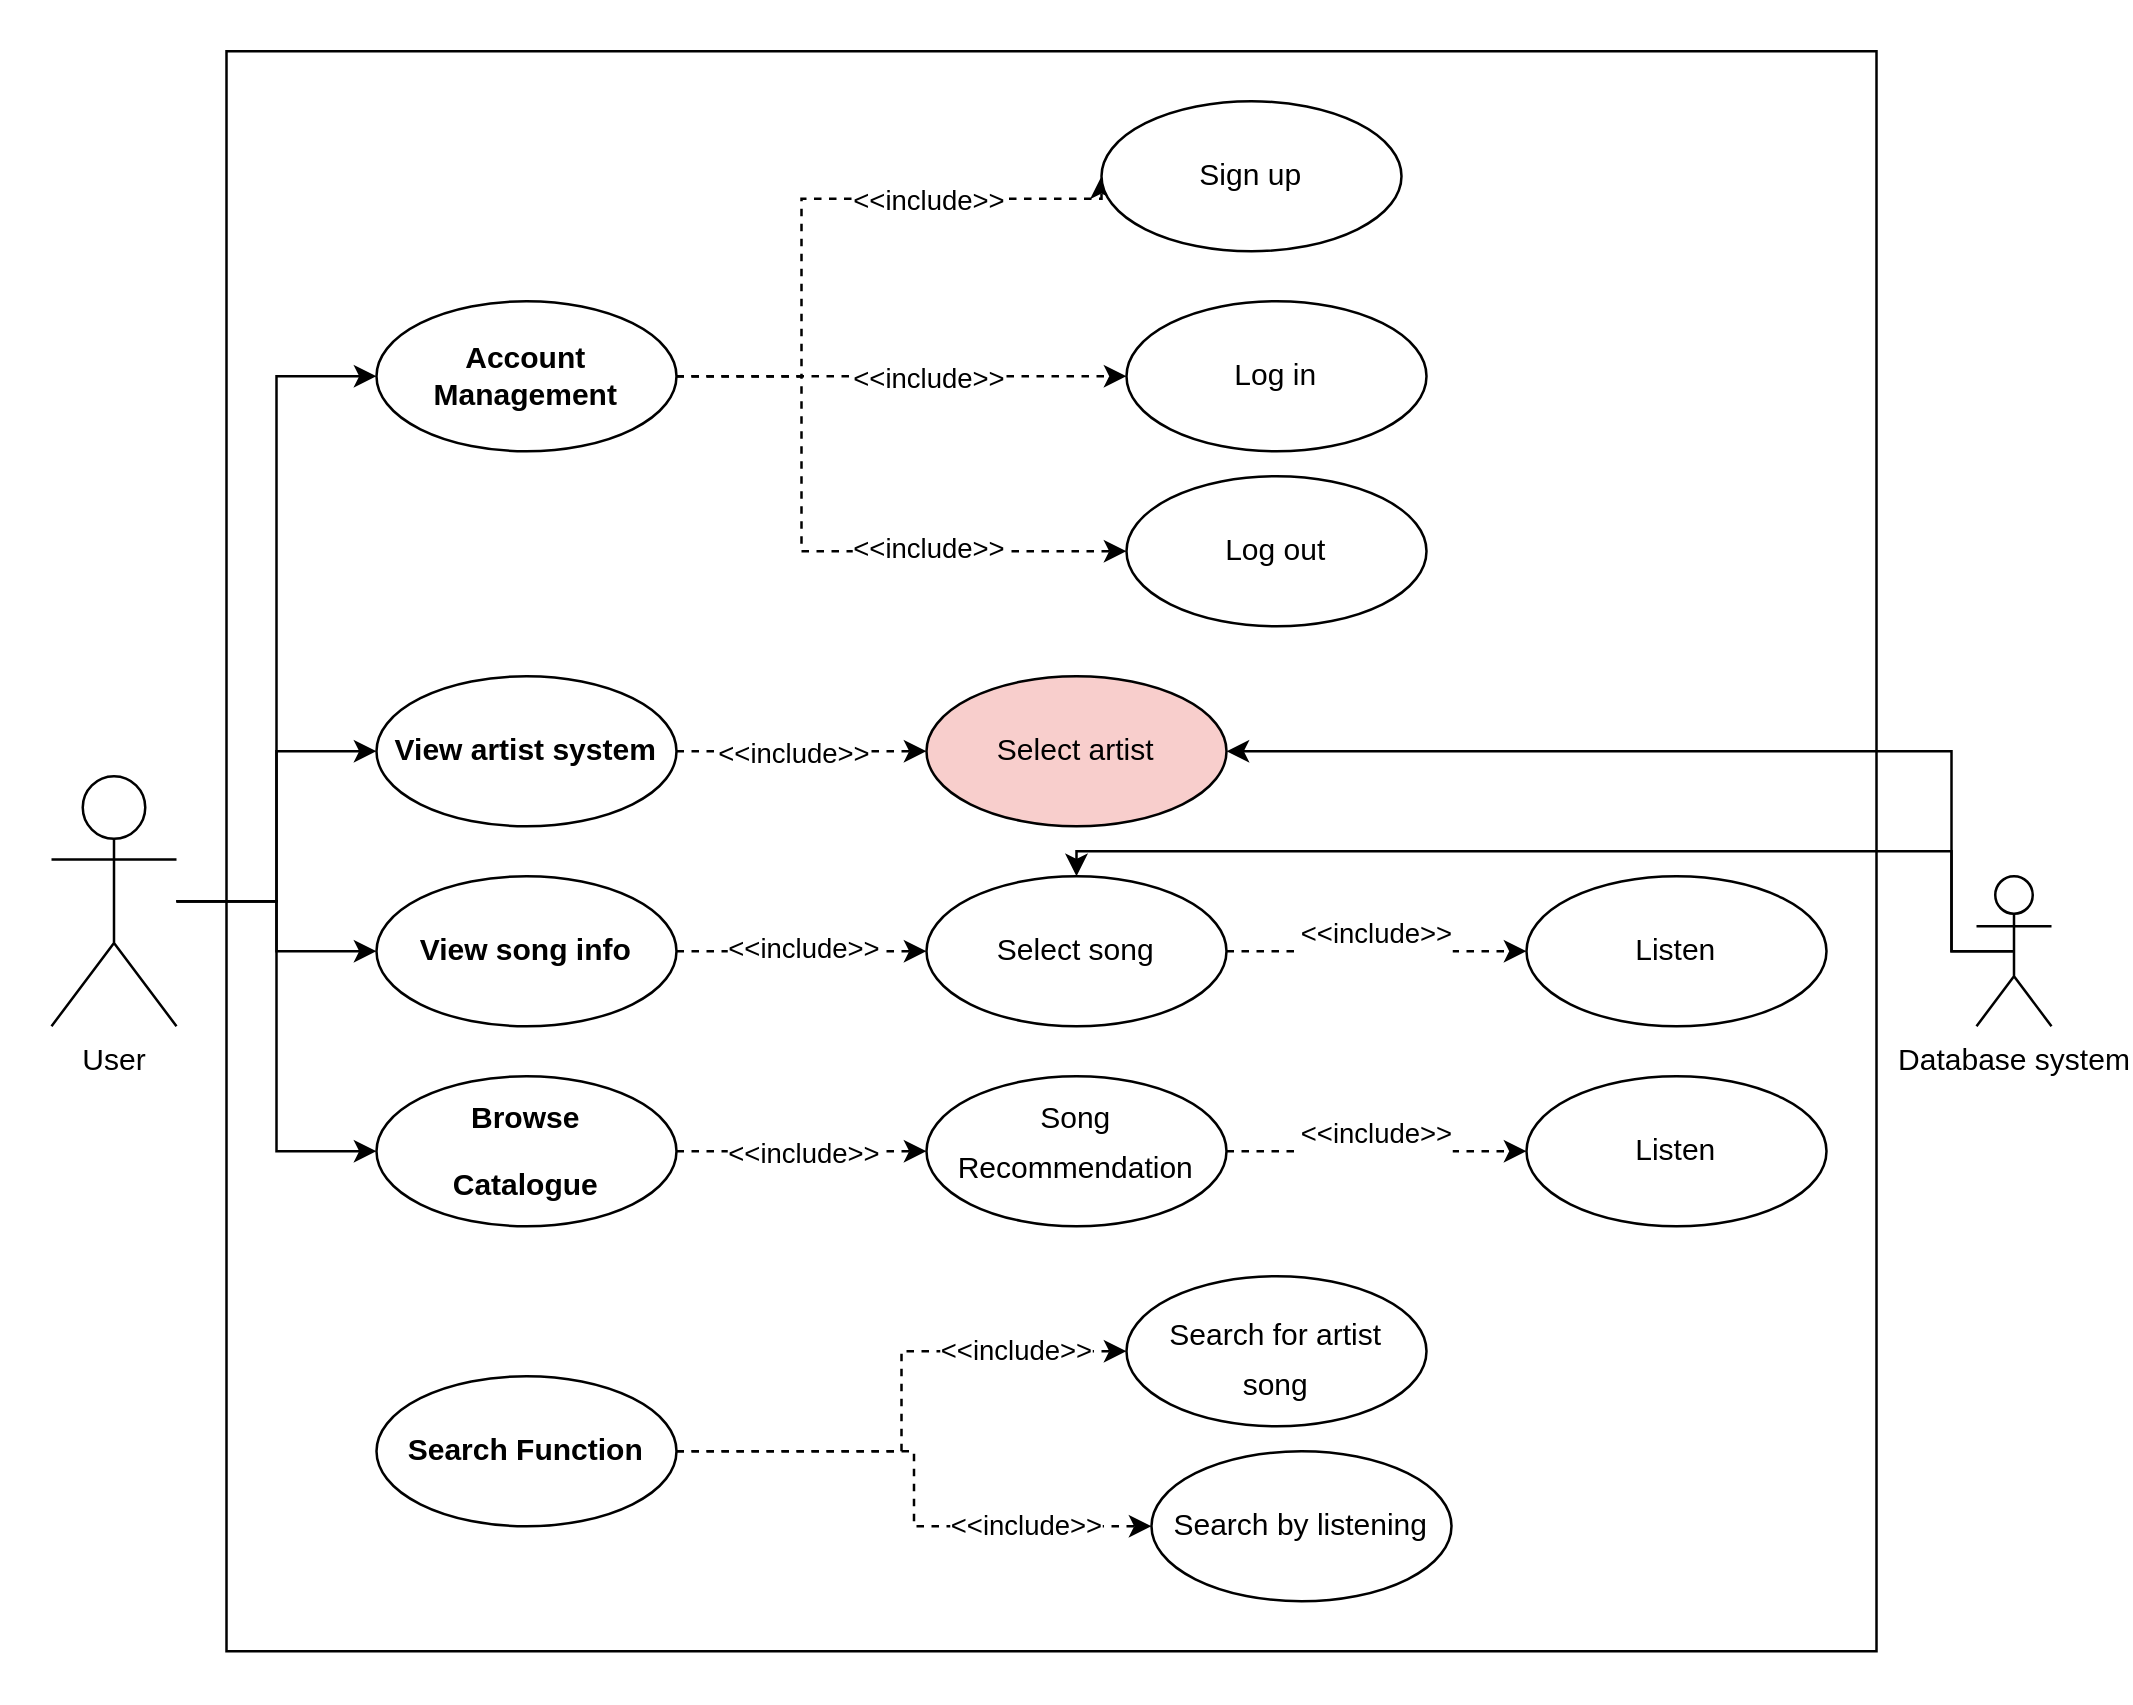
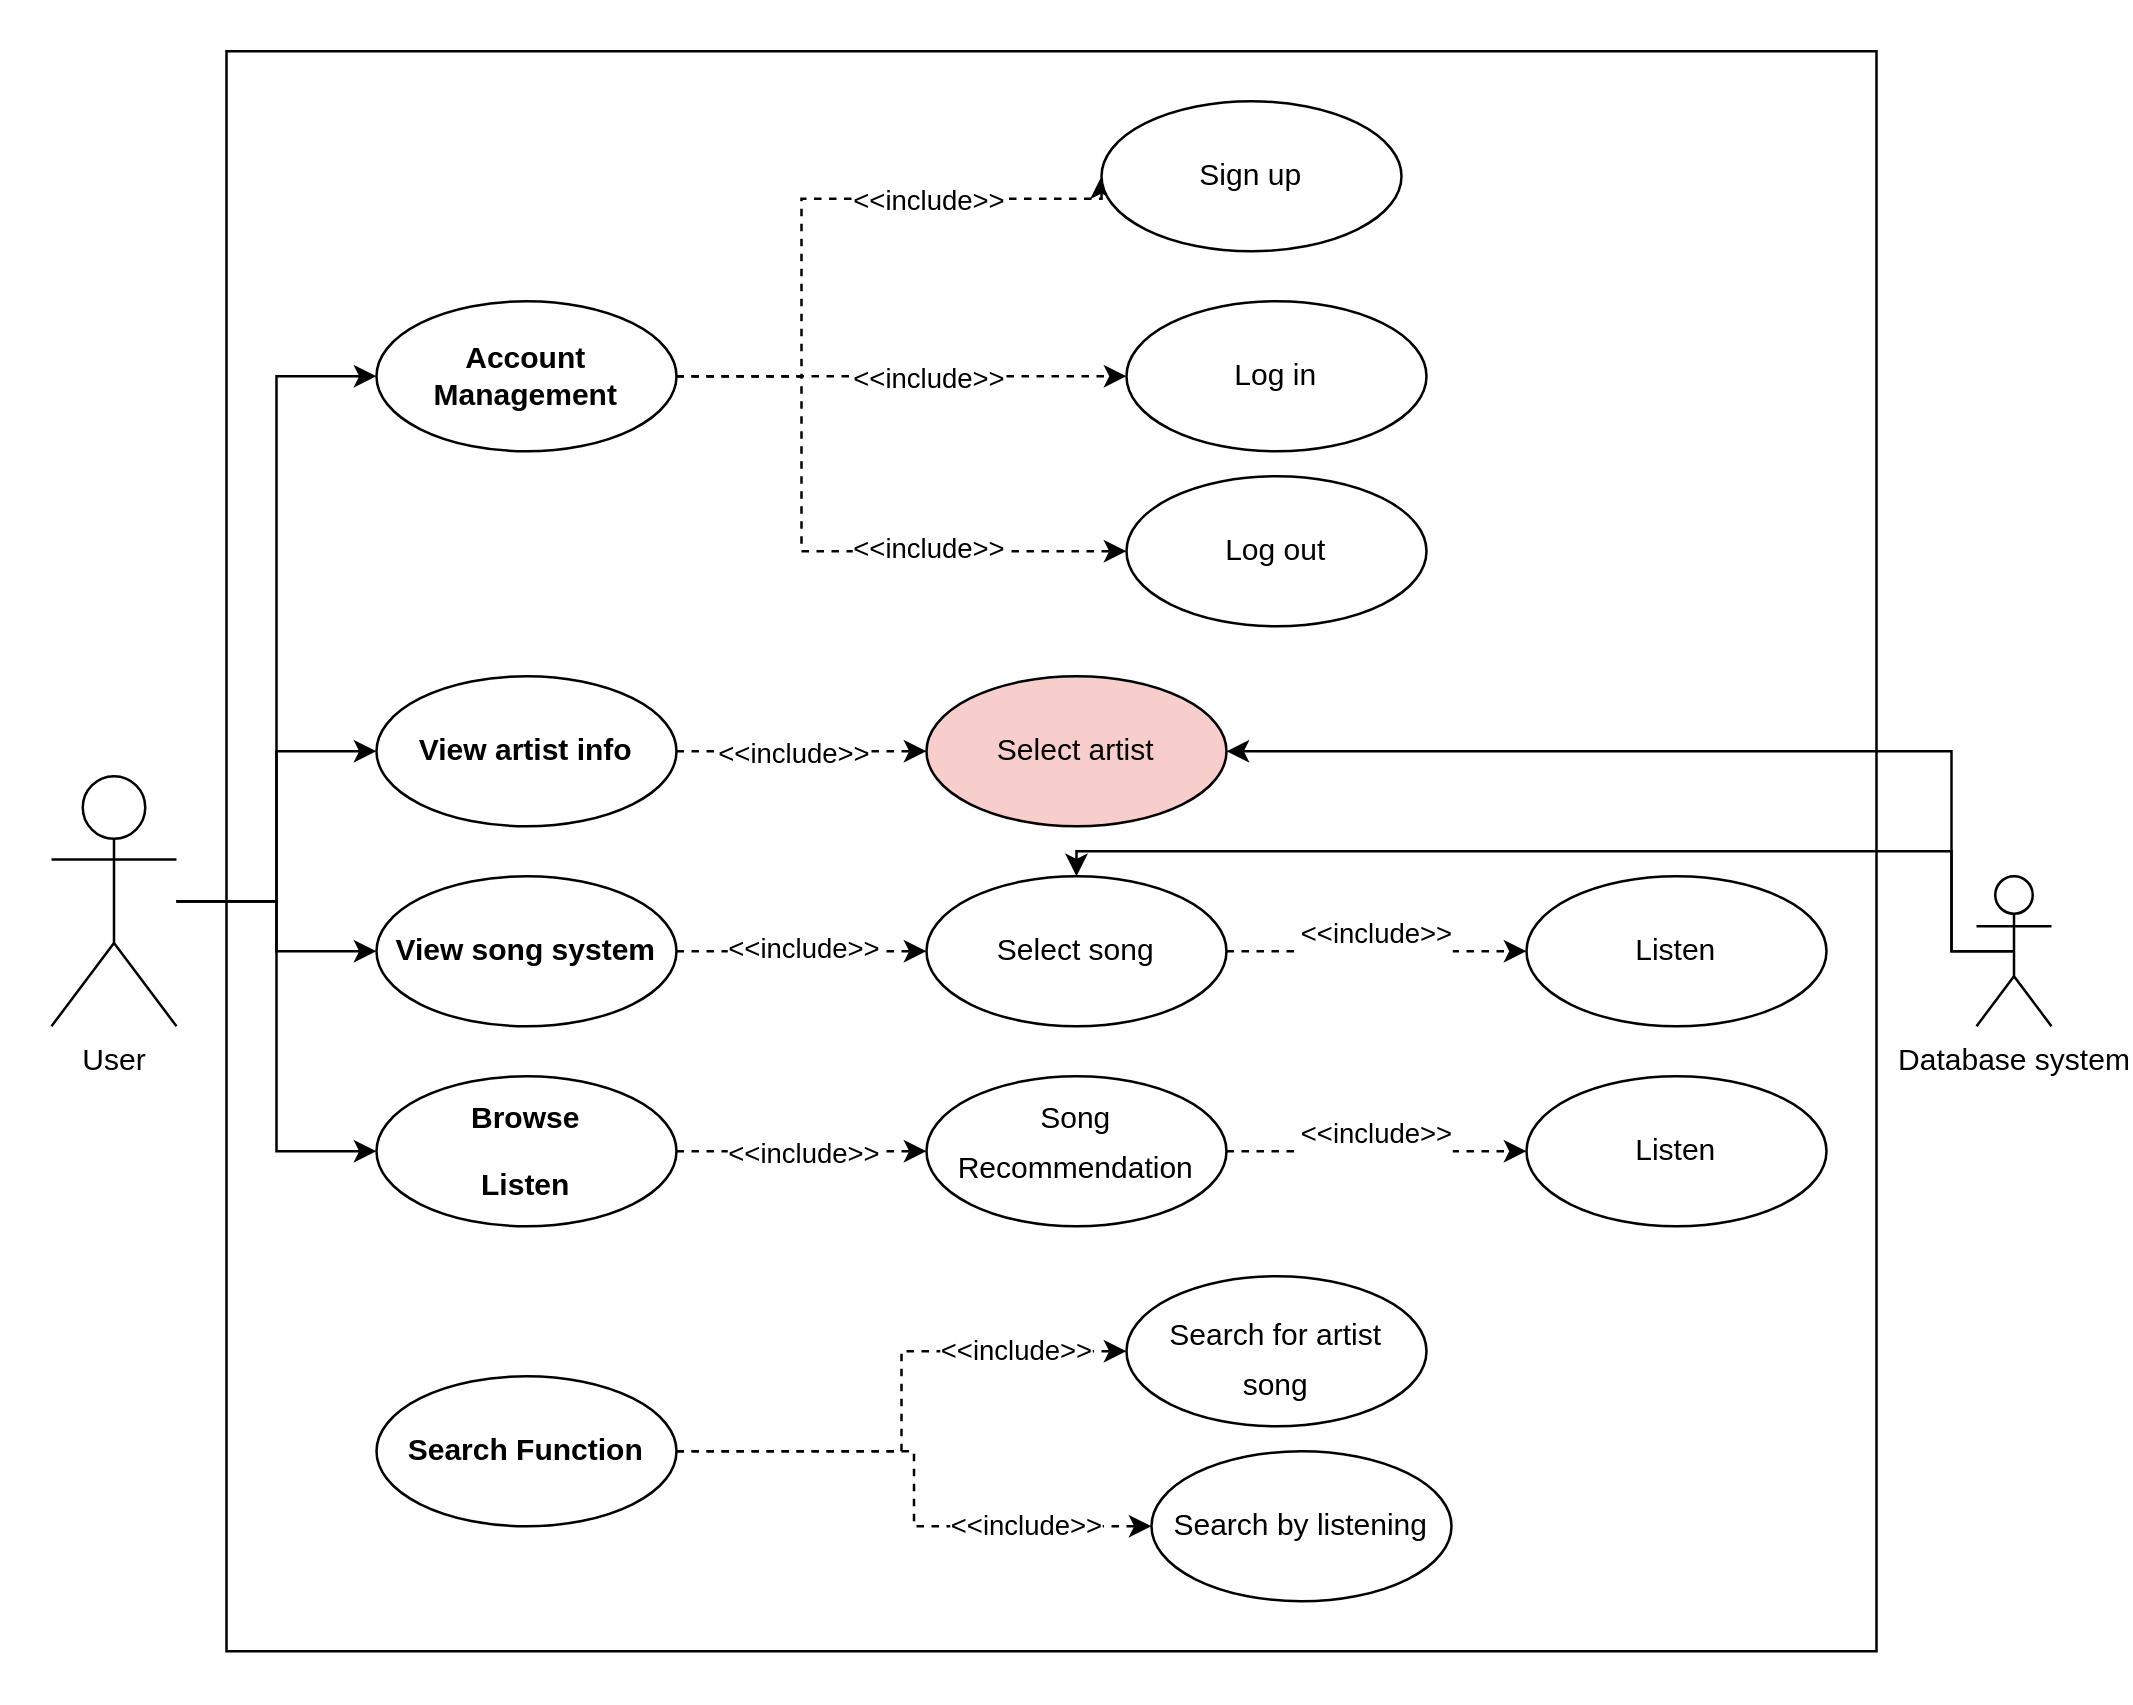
(526, 751) -> (526, 751)
(526, 951) -> (526, 951)
(526, 1151) -> (526, 1151)
